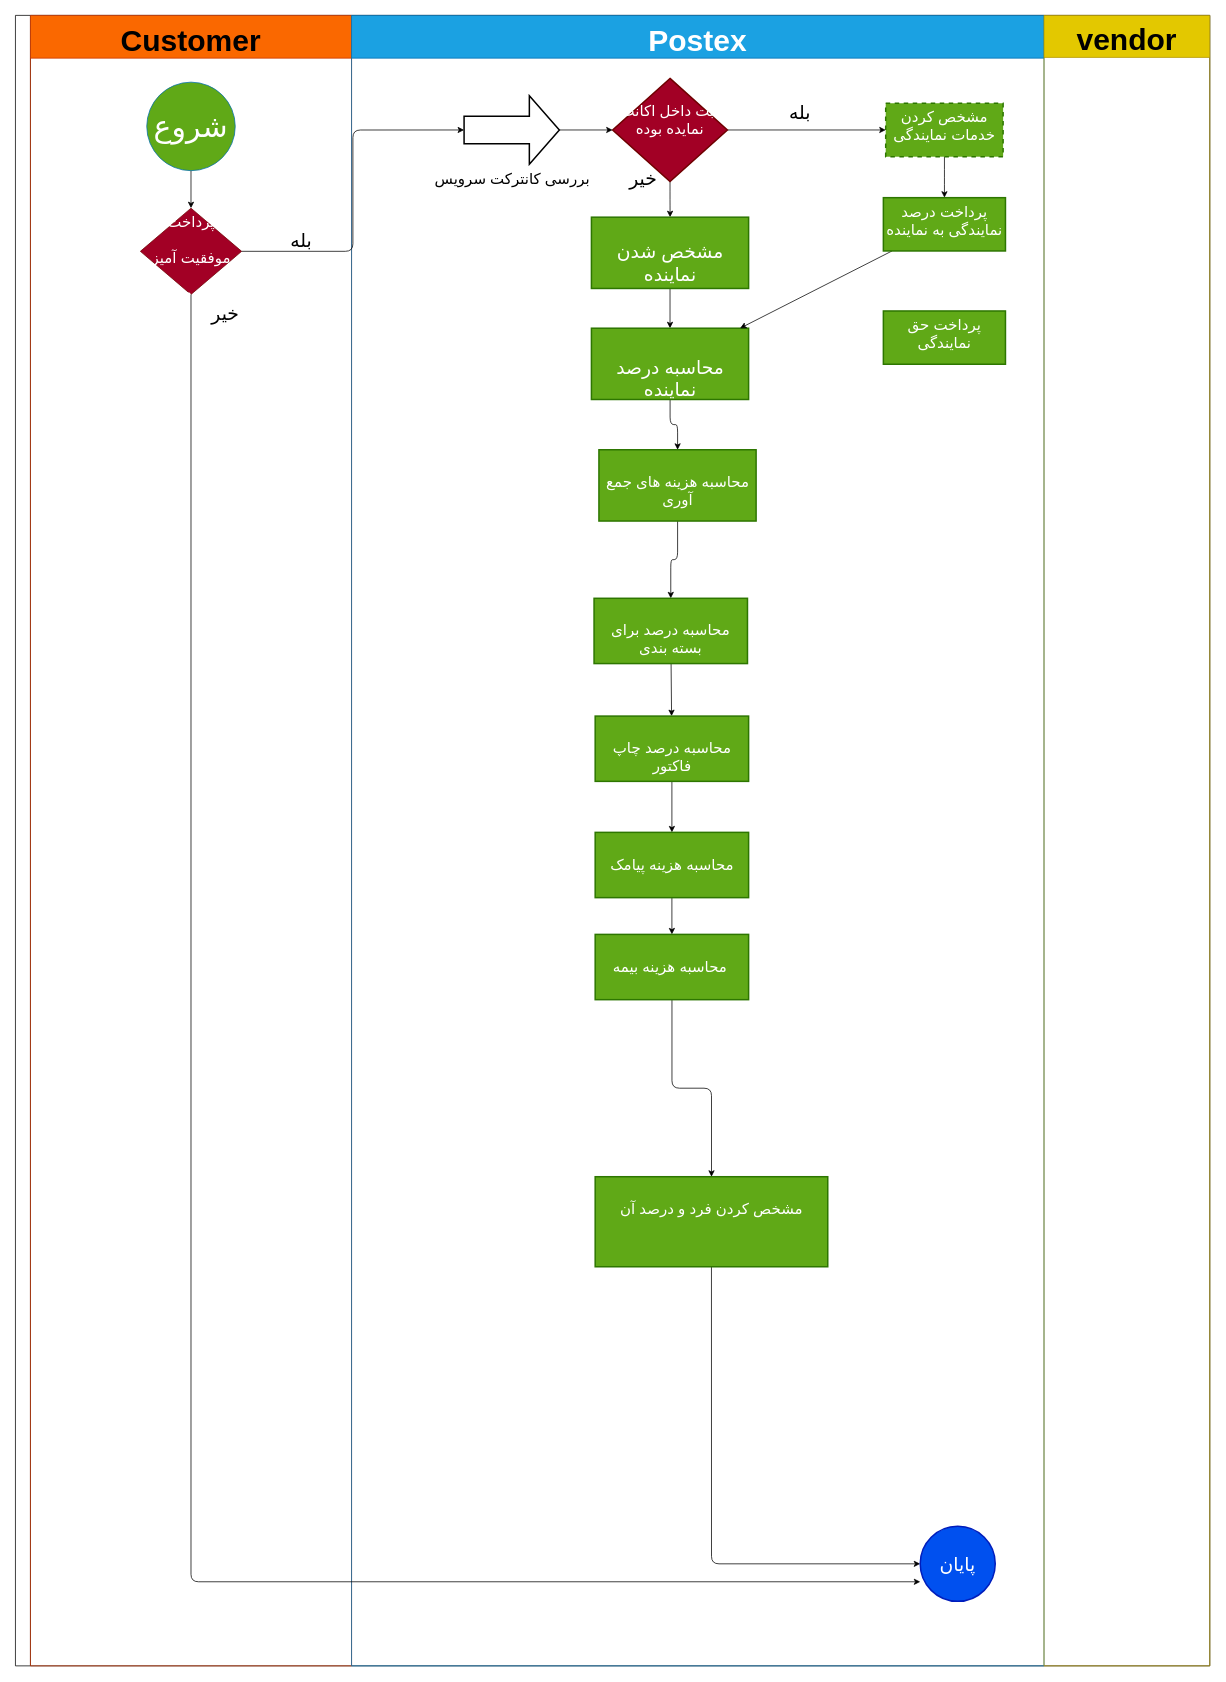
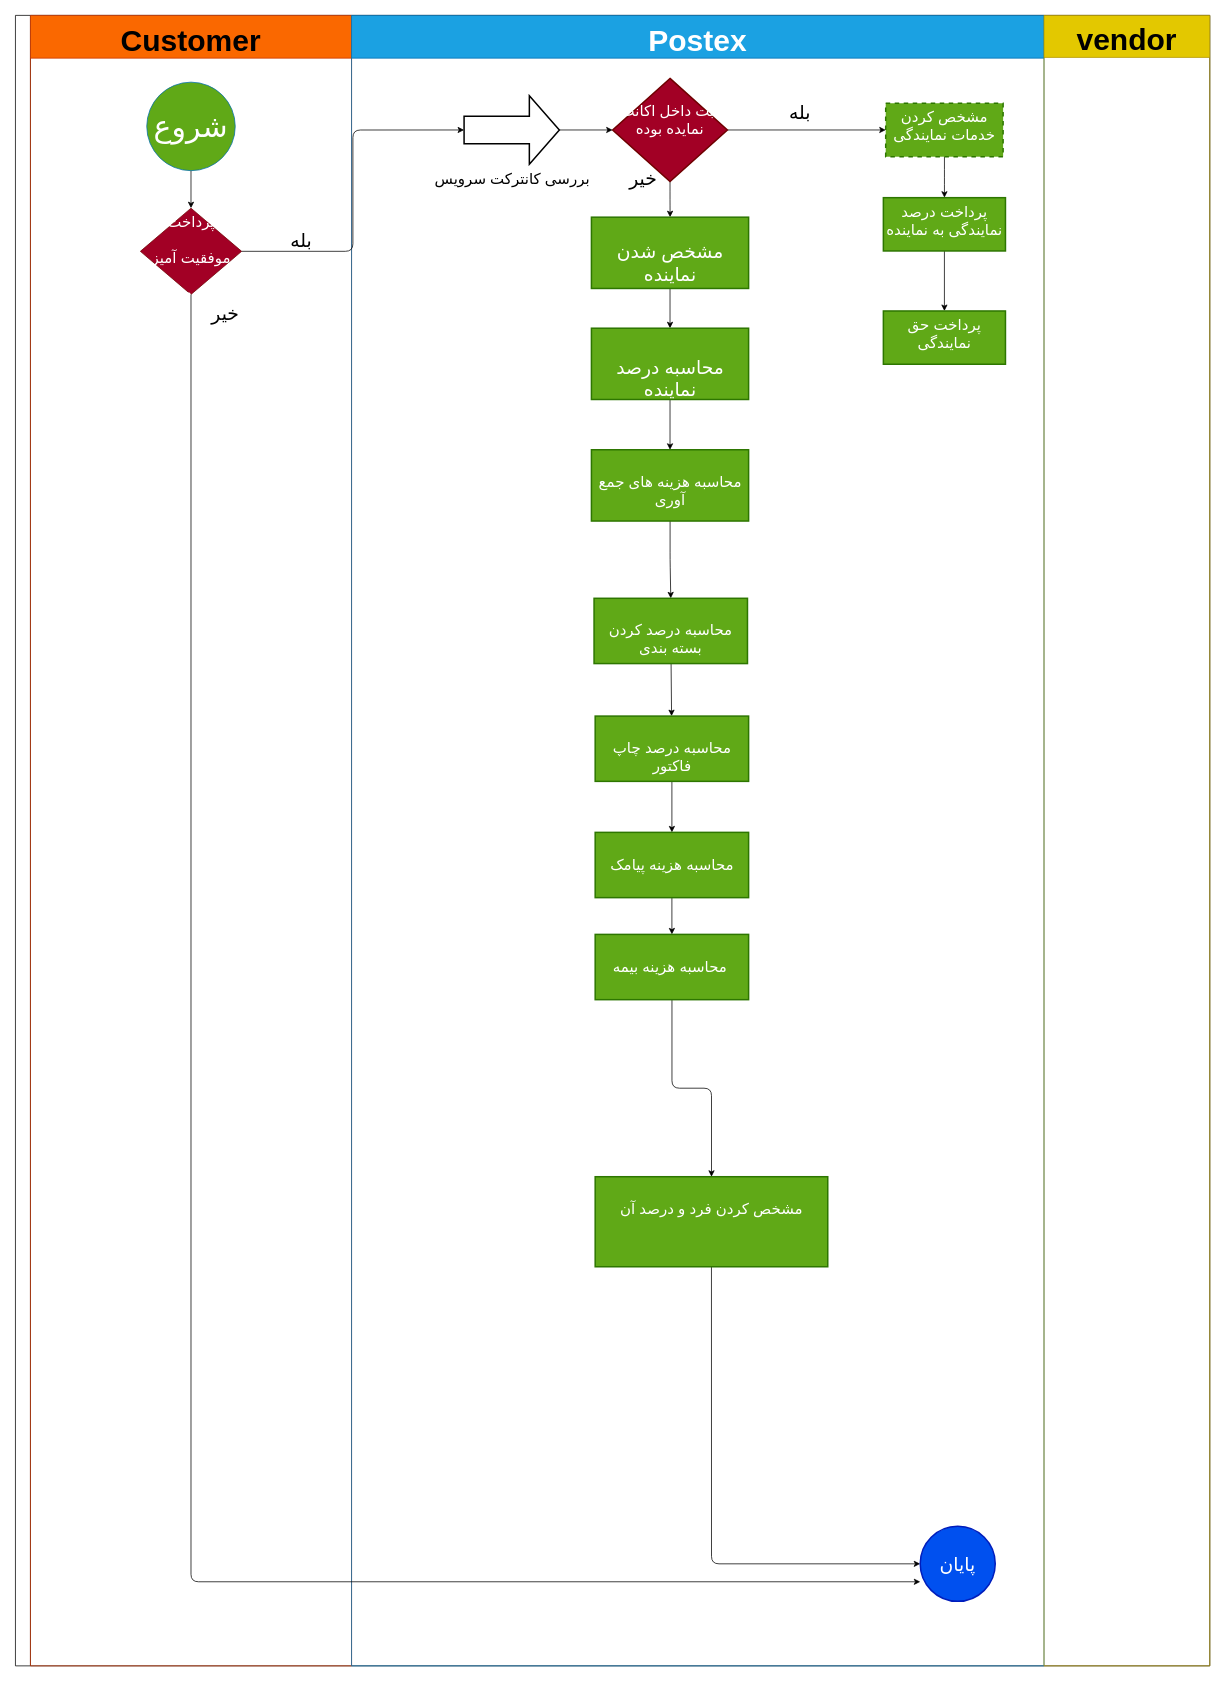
(817, 289) -> (944, 278)
(677, 485) -> (670, 485)
(671, 621) -> (671, 621)
